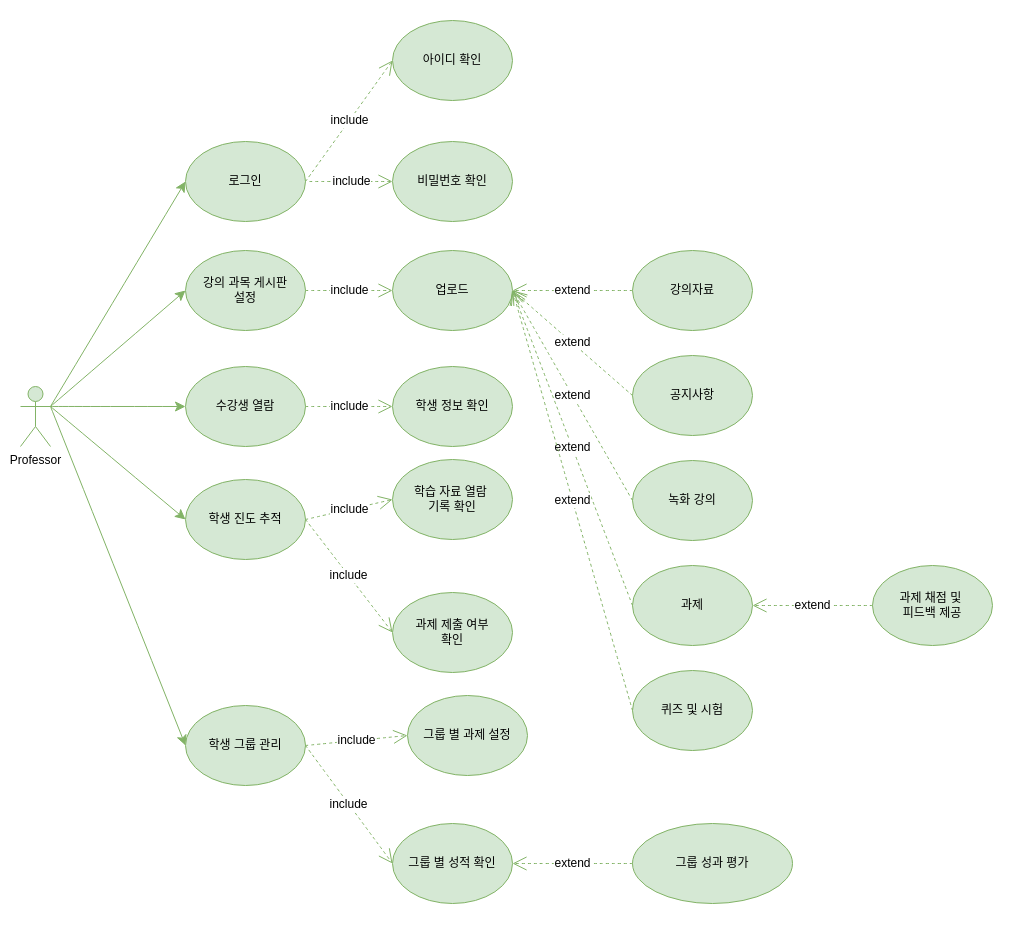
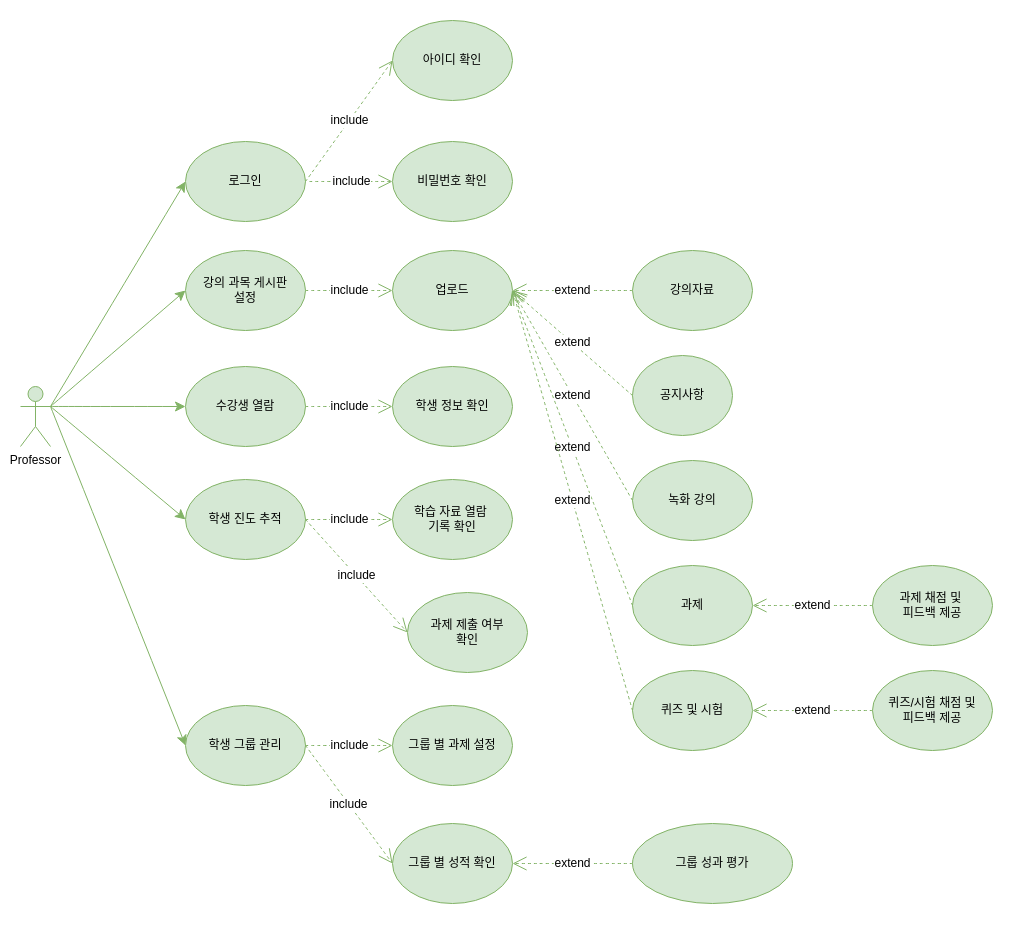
(693, 396) -> (683, 396)
(453, 500) -> (453, 520)
(453, 633) -> (468, 633)
none -> (813, 711)
none -> (933, 711)
(468, 736) -> (453, 746)
